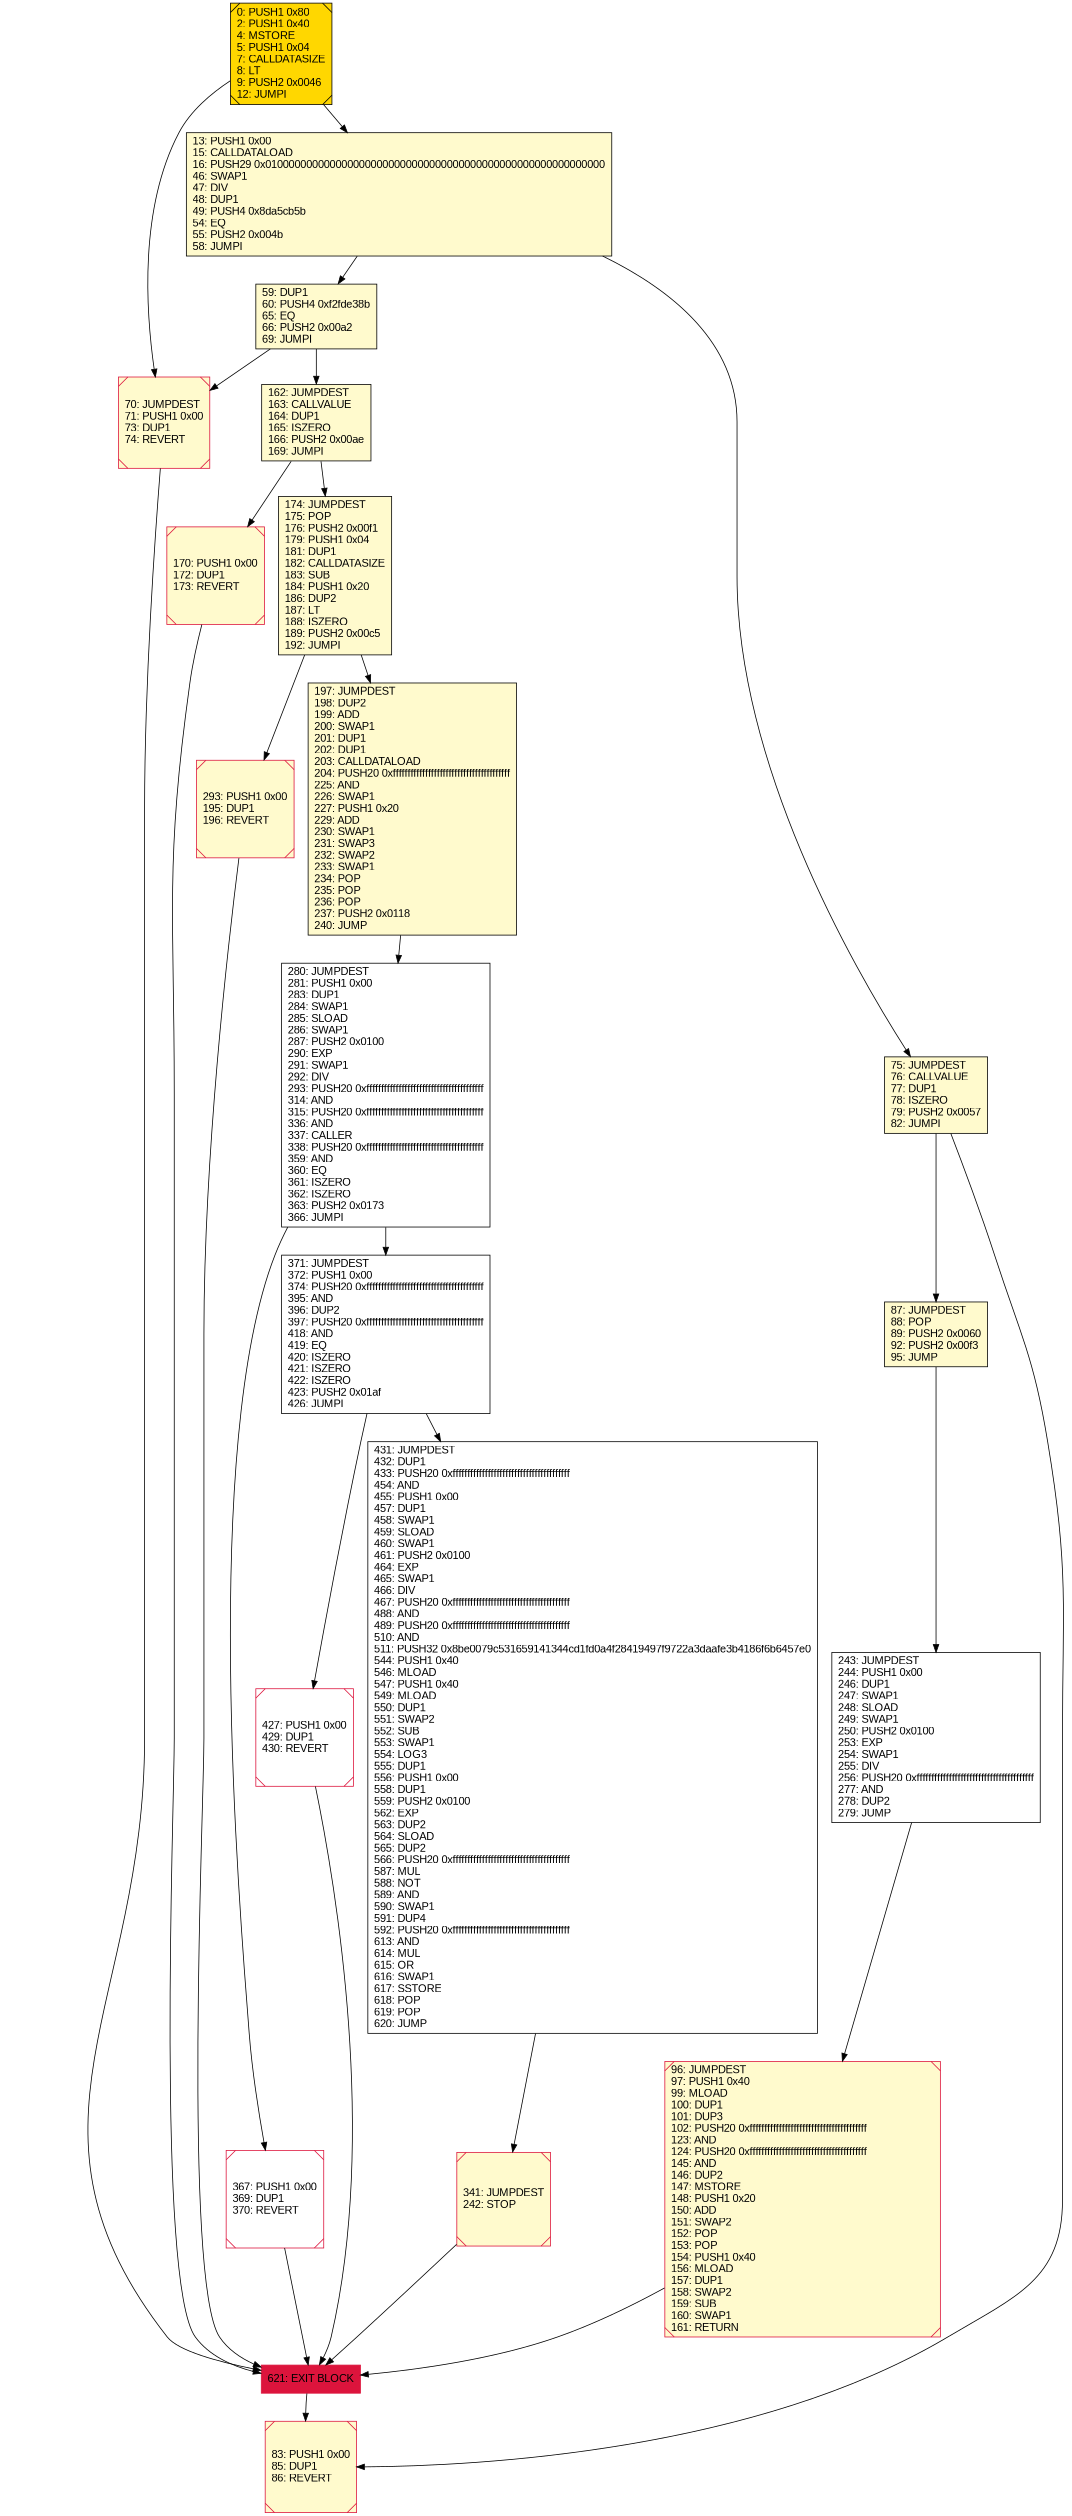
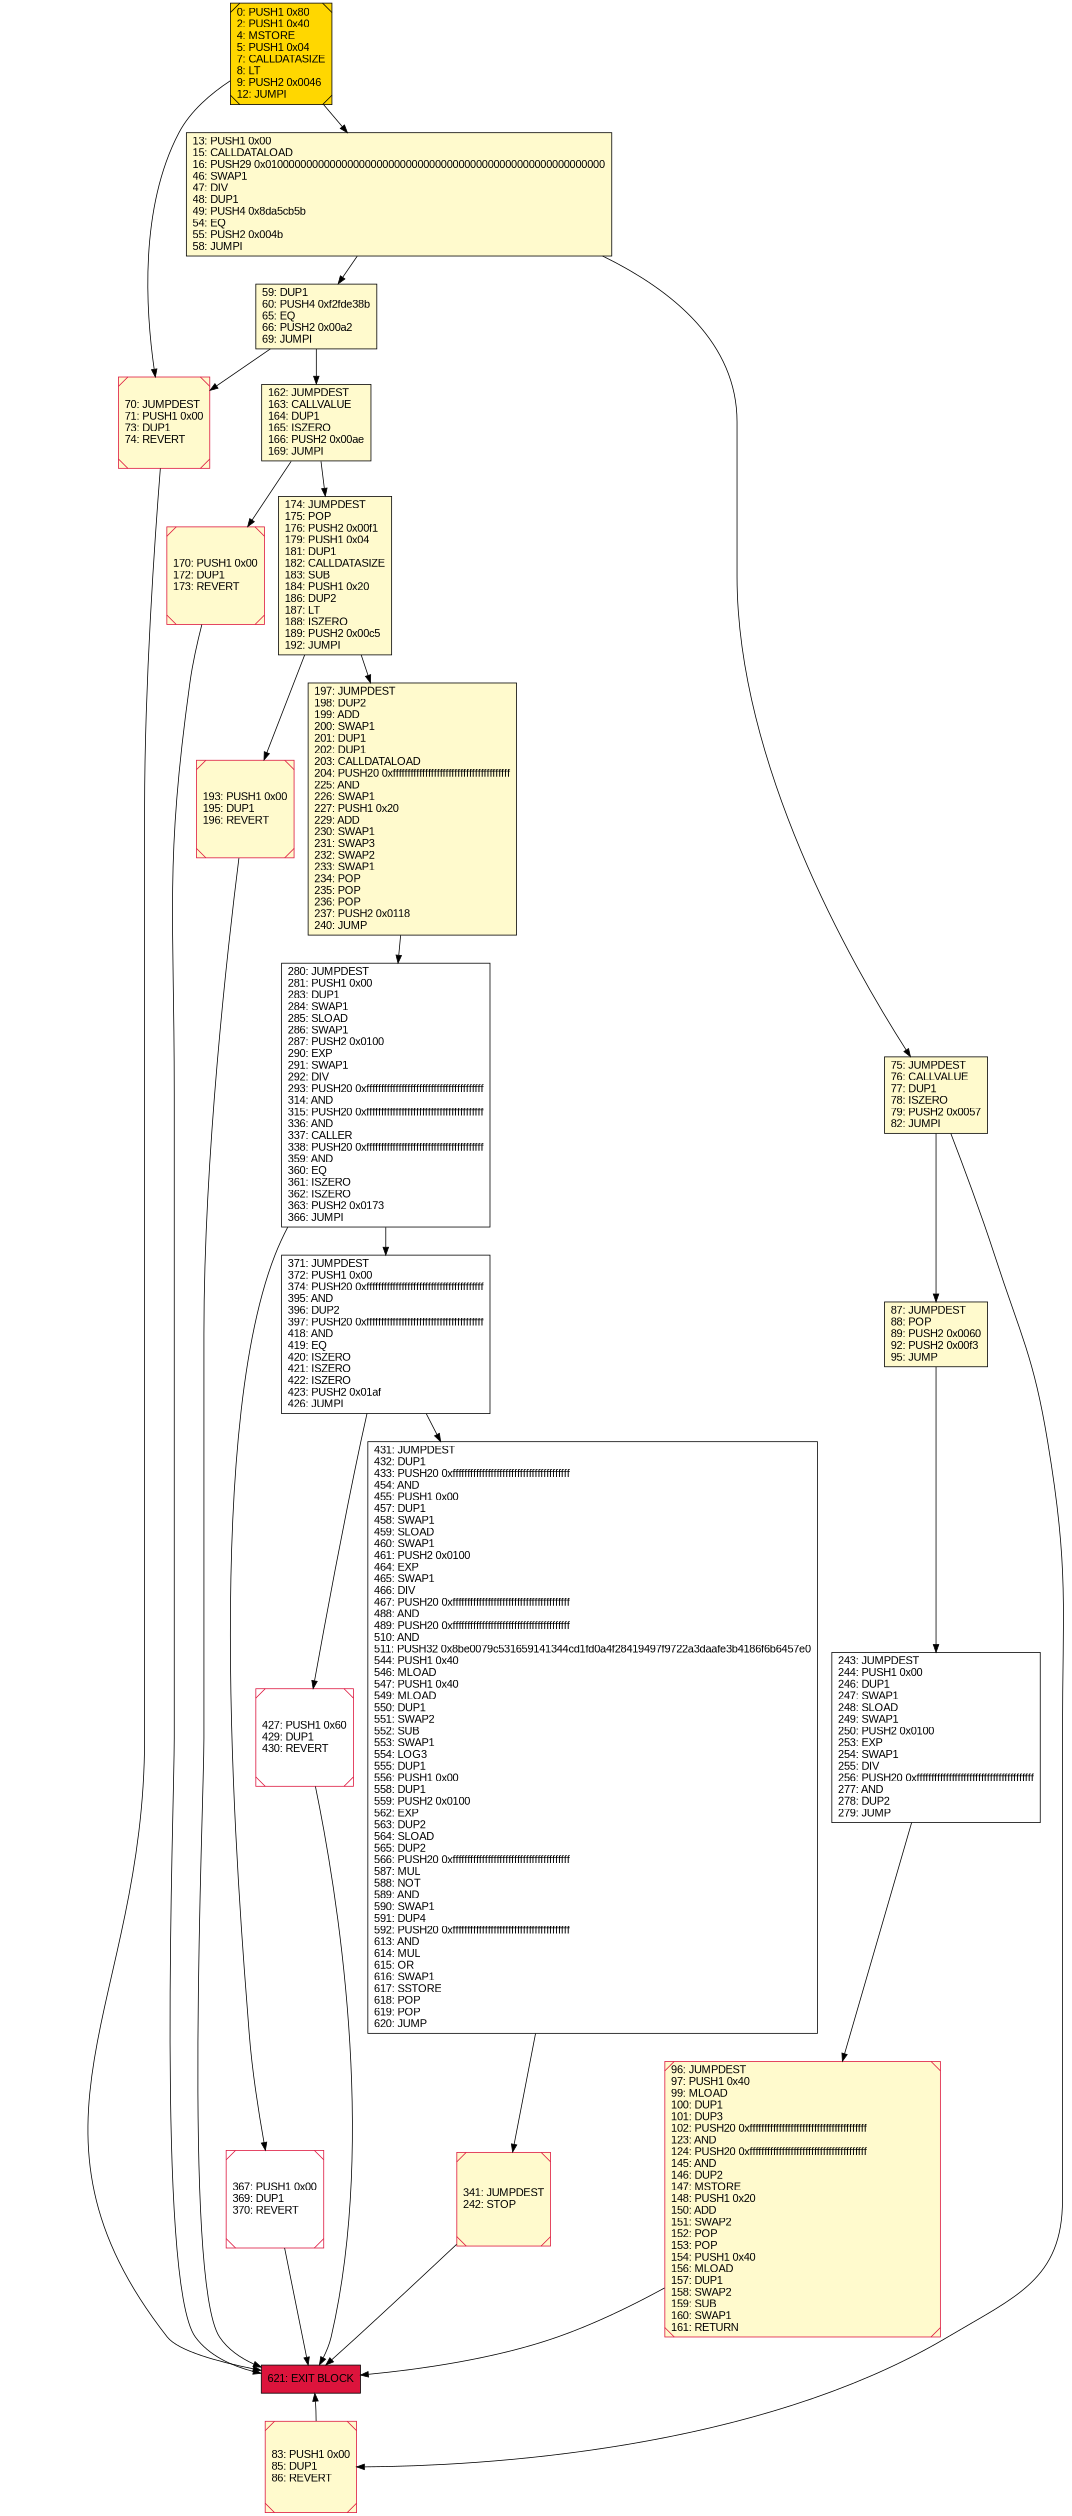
(245, 809) -> (245, 809)
(305, 1738) -> (305, 1738)
(311, 2379) -> (311, 2379)
(306, 2403) -> (316, 2411)
